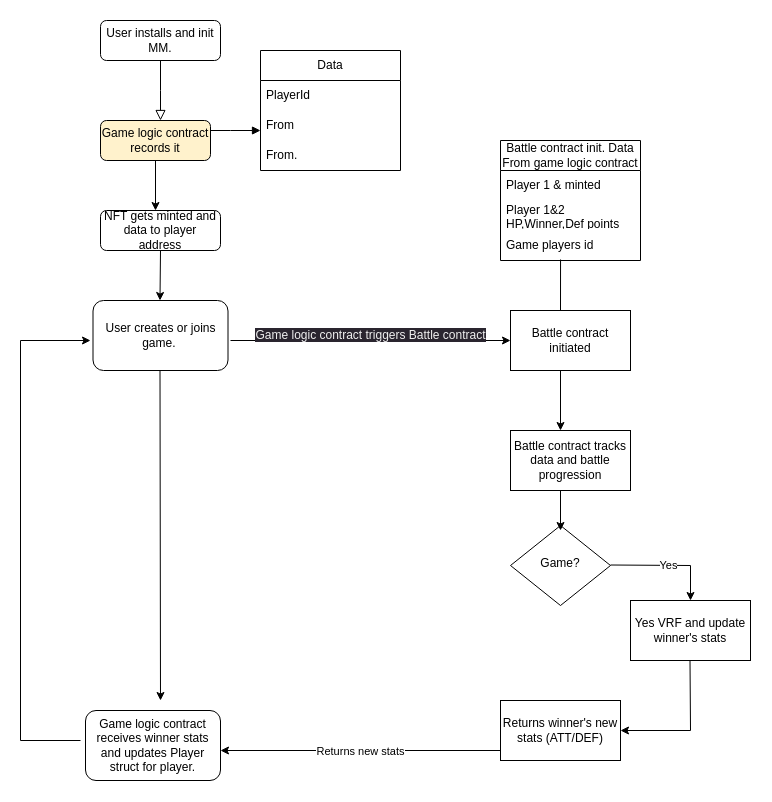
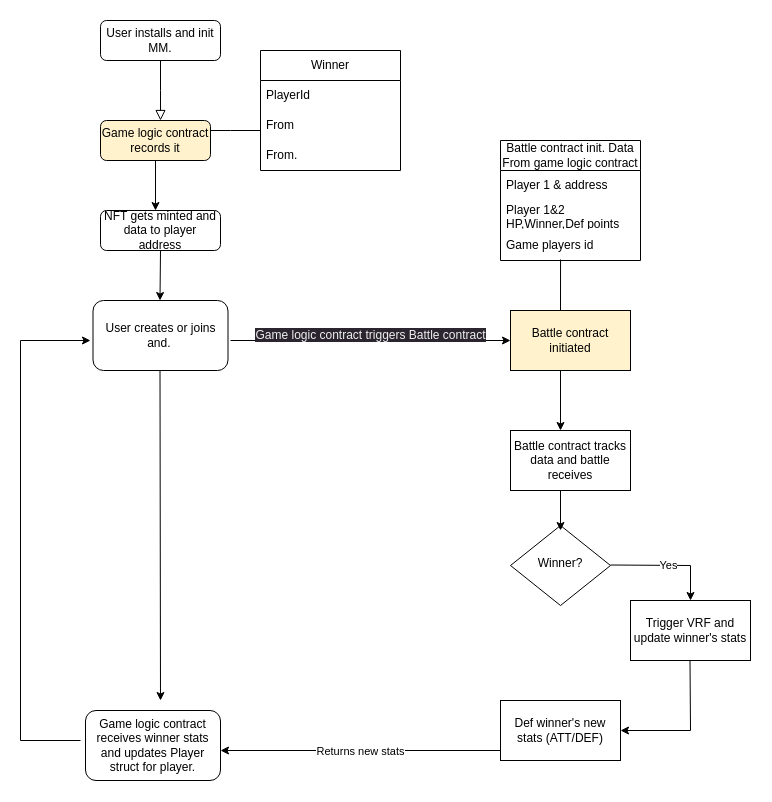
(331, 66) -> (331, 66)
(251, 131) -> (254, 131)
(556, 186) -> (561, 186)
(161, 336) -> (161, 336)
(571, 341) -> (571, 341)
(571, 461) -> (571, 461)
(561, 564) -> (561, 564)
(691, 631) -> (691, 631)
(561, 731) -> (561, 731)
